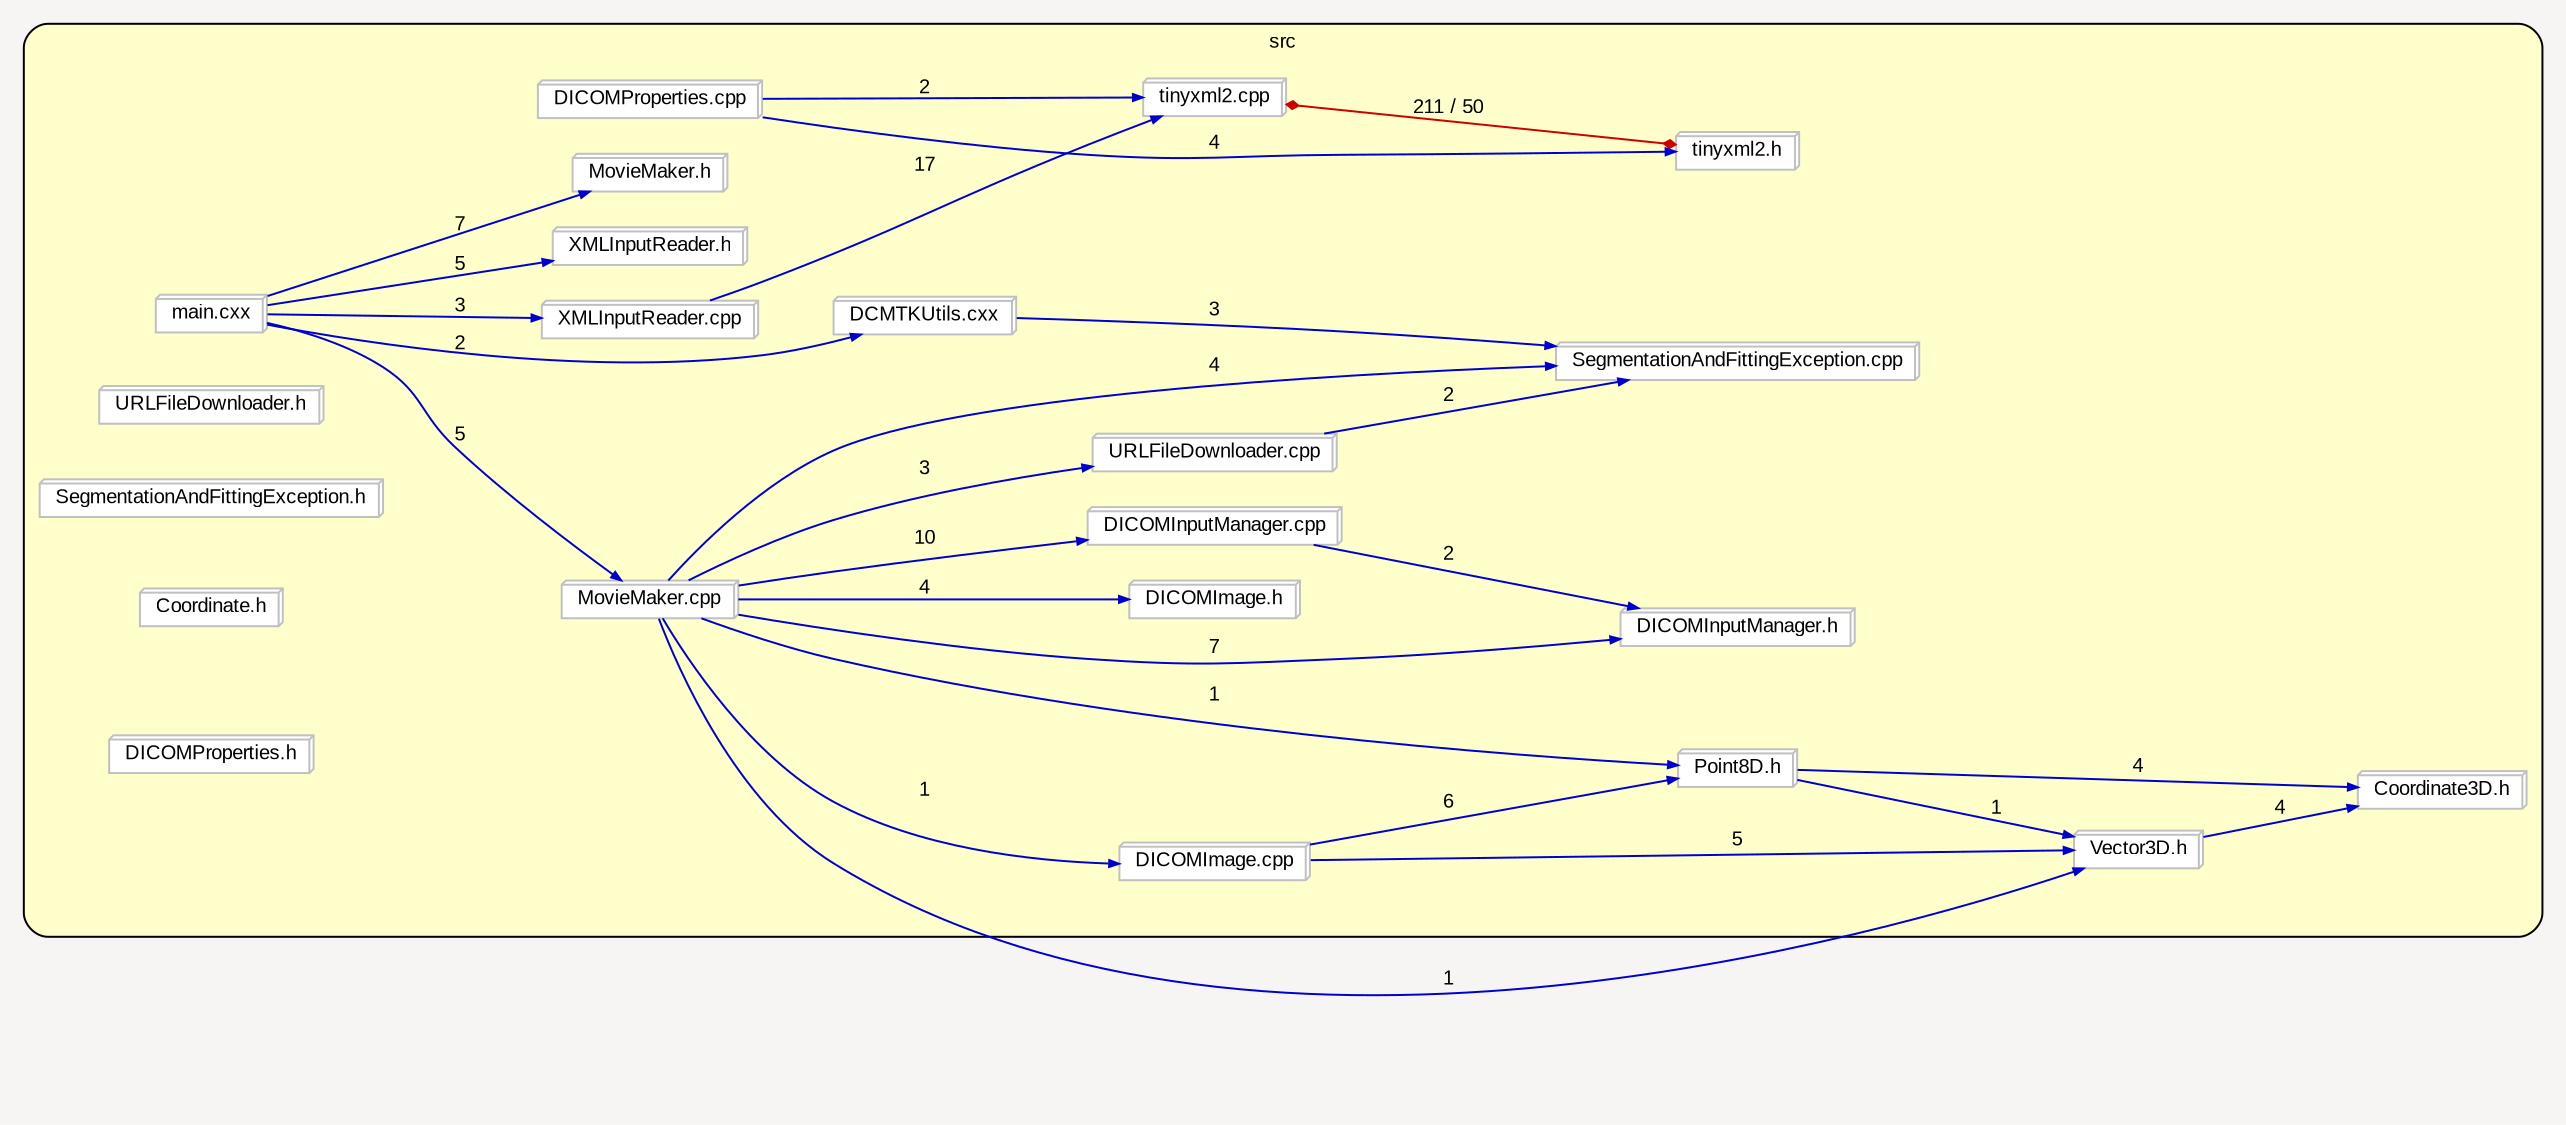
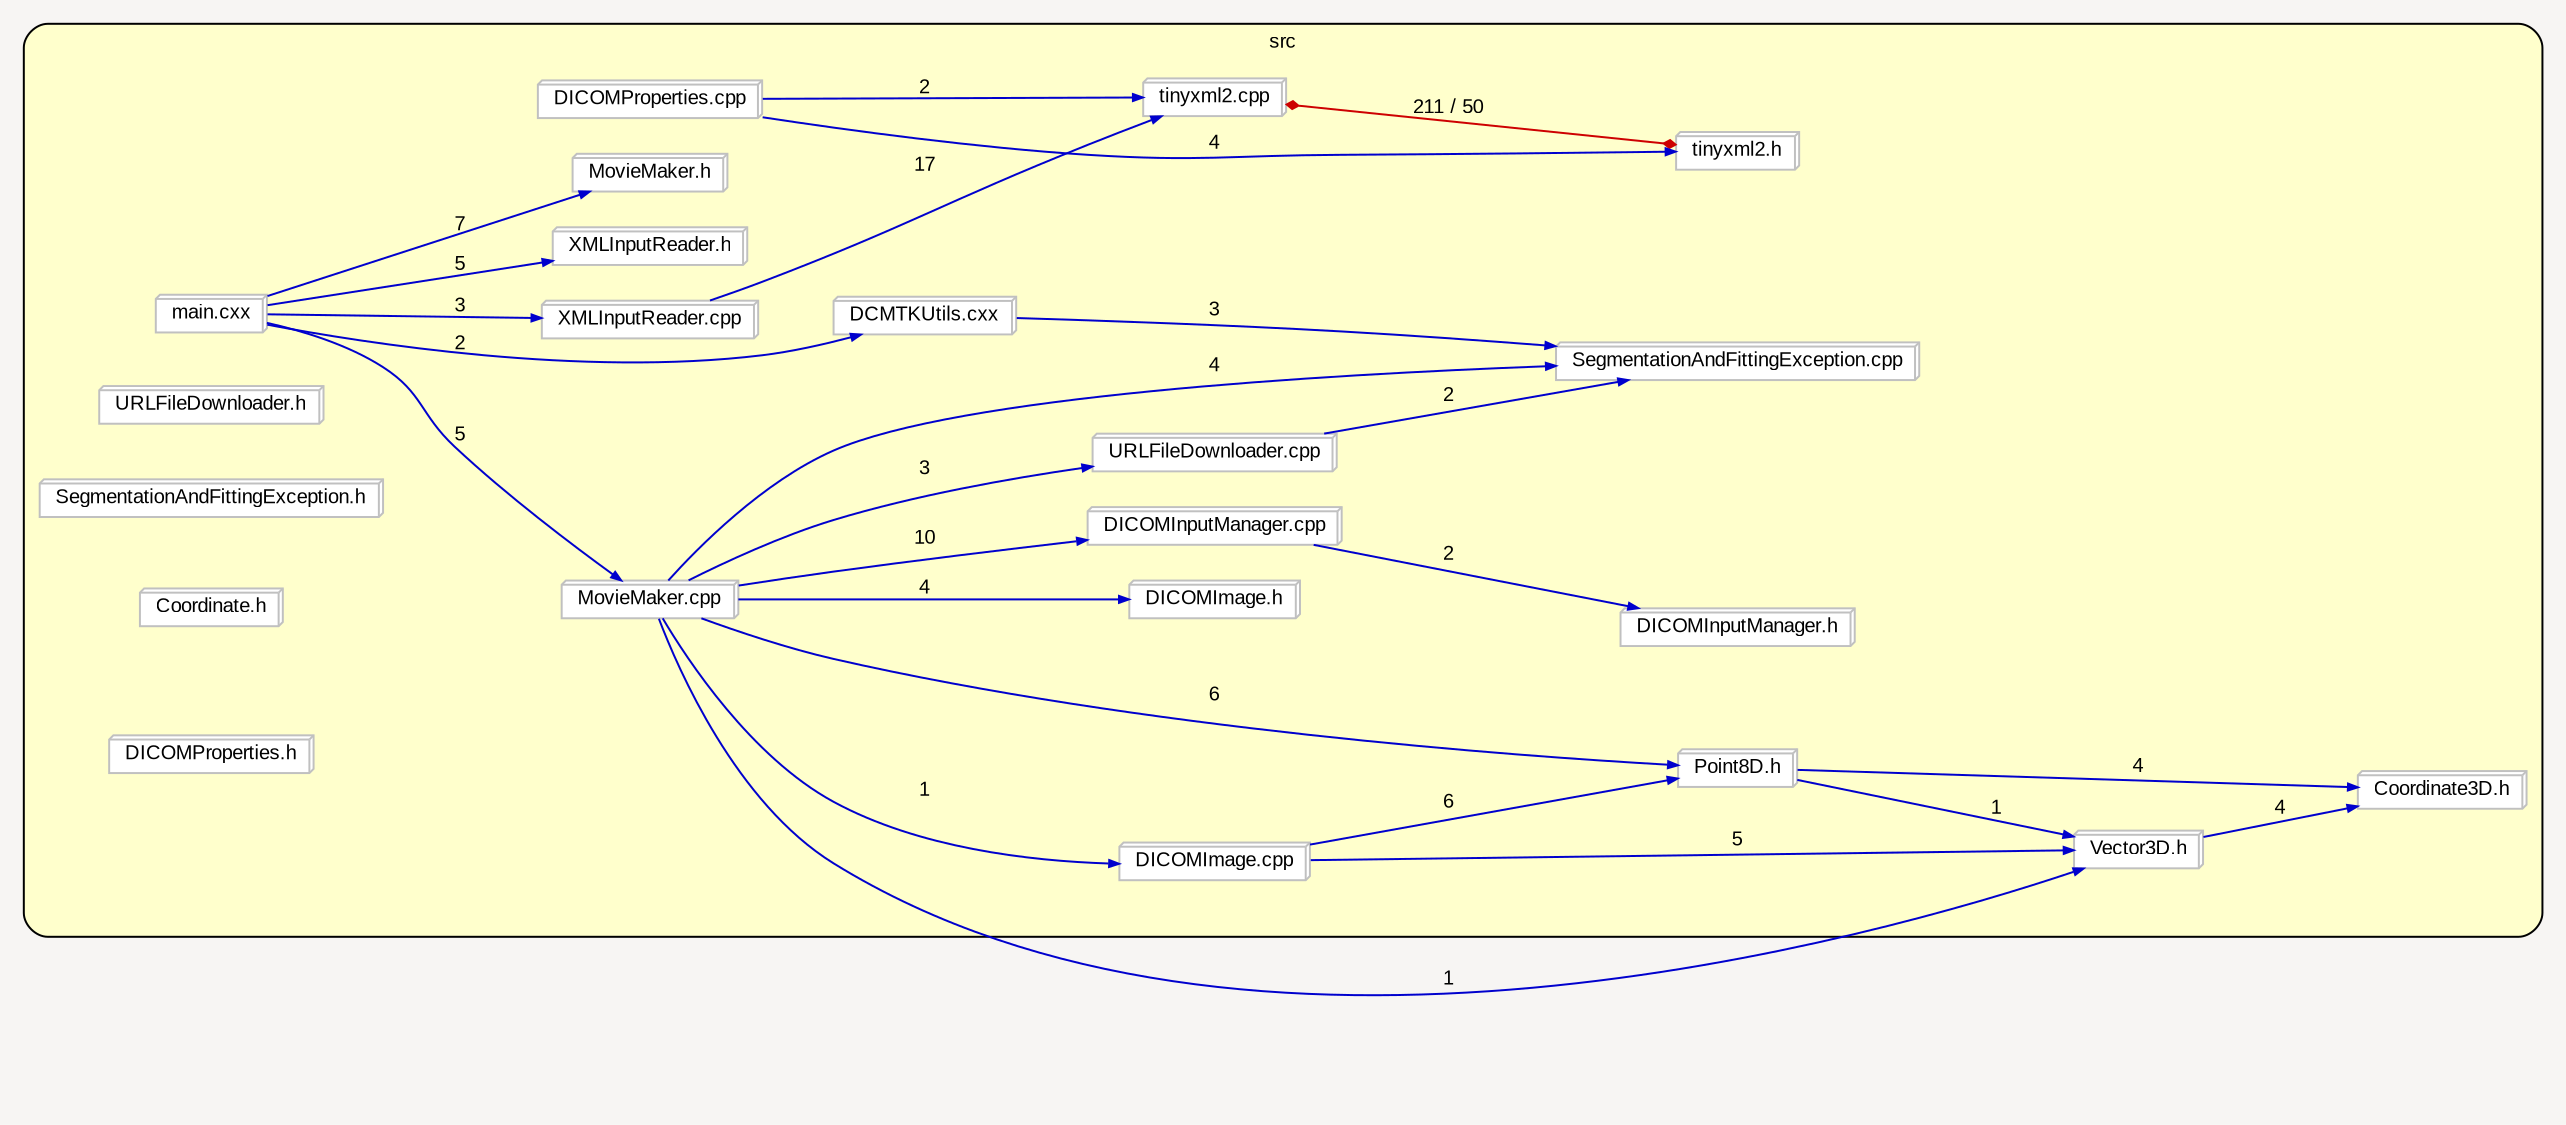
(1173, 663) -> none
(1215, 696) -> (1215, 696)
